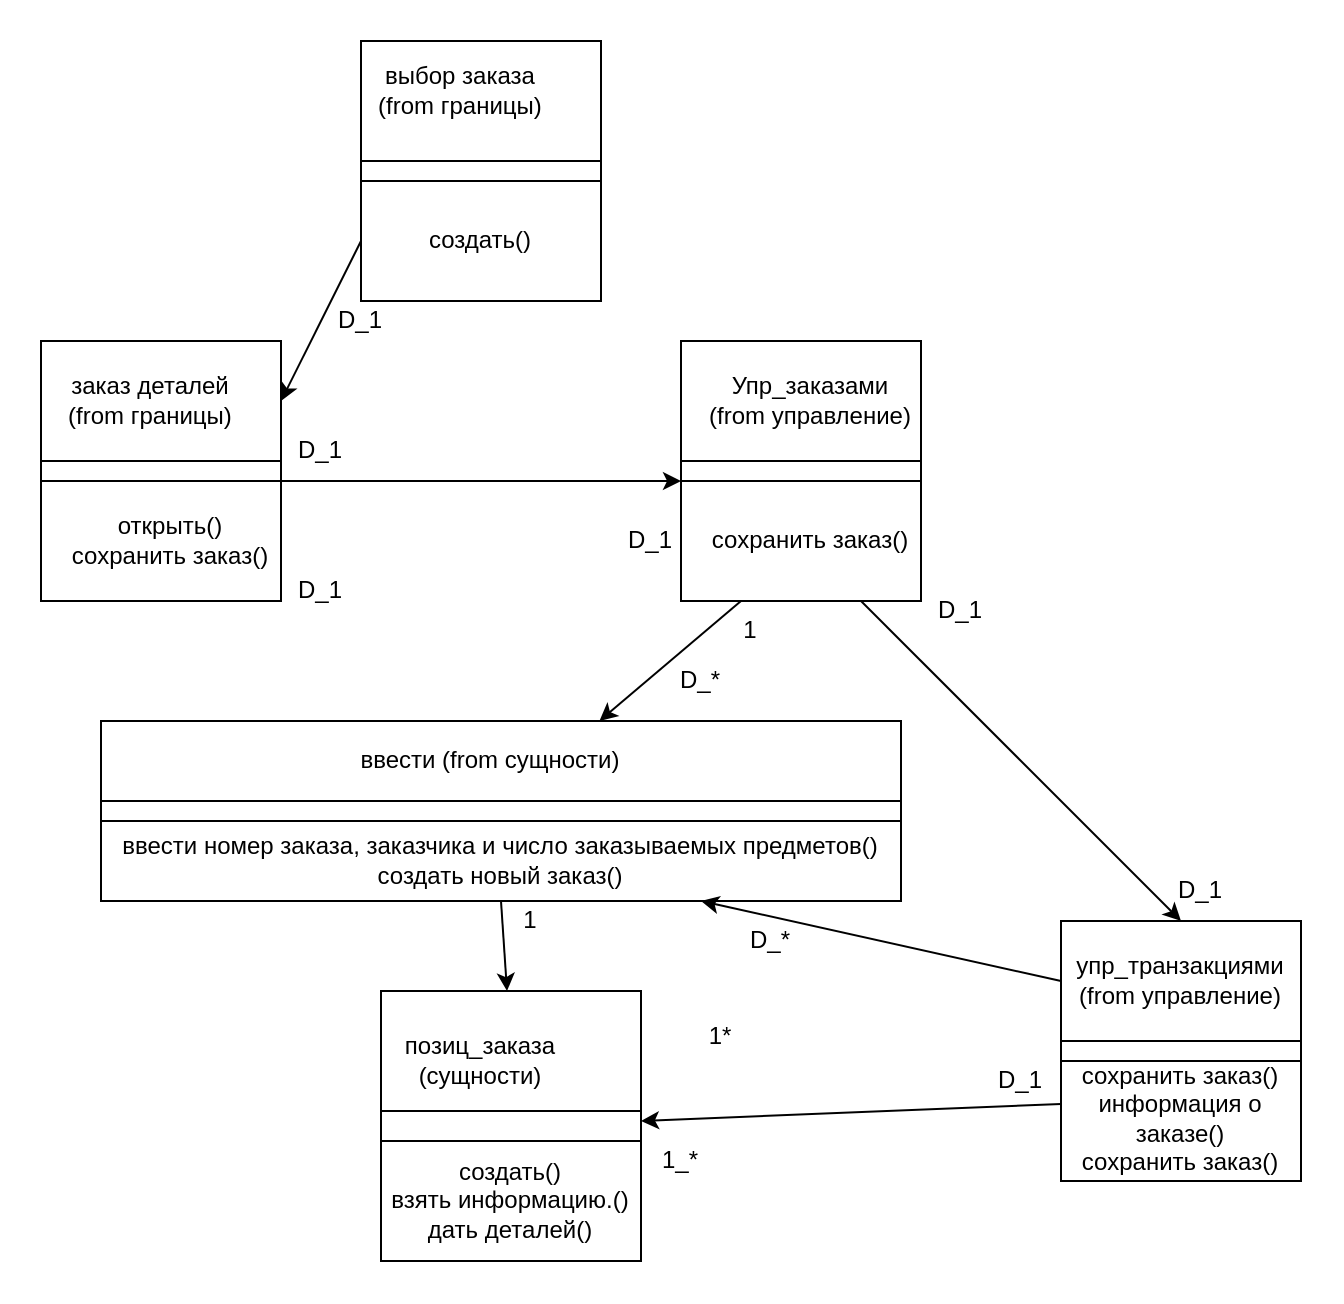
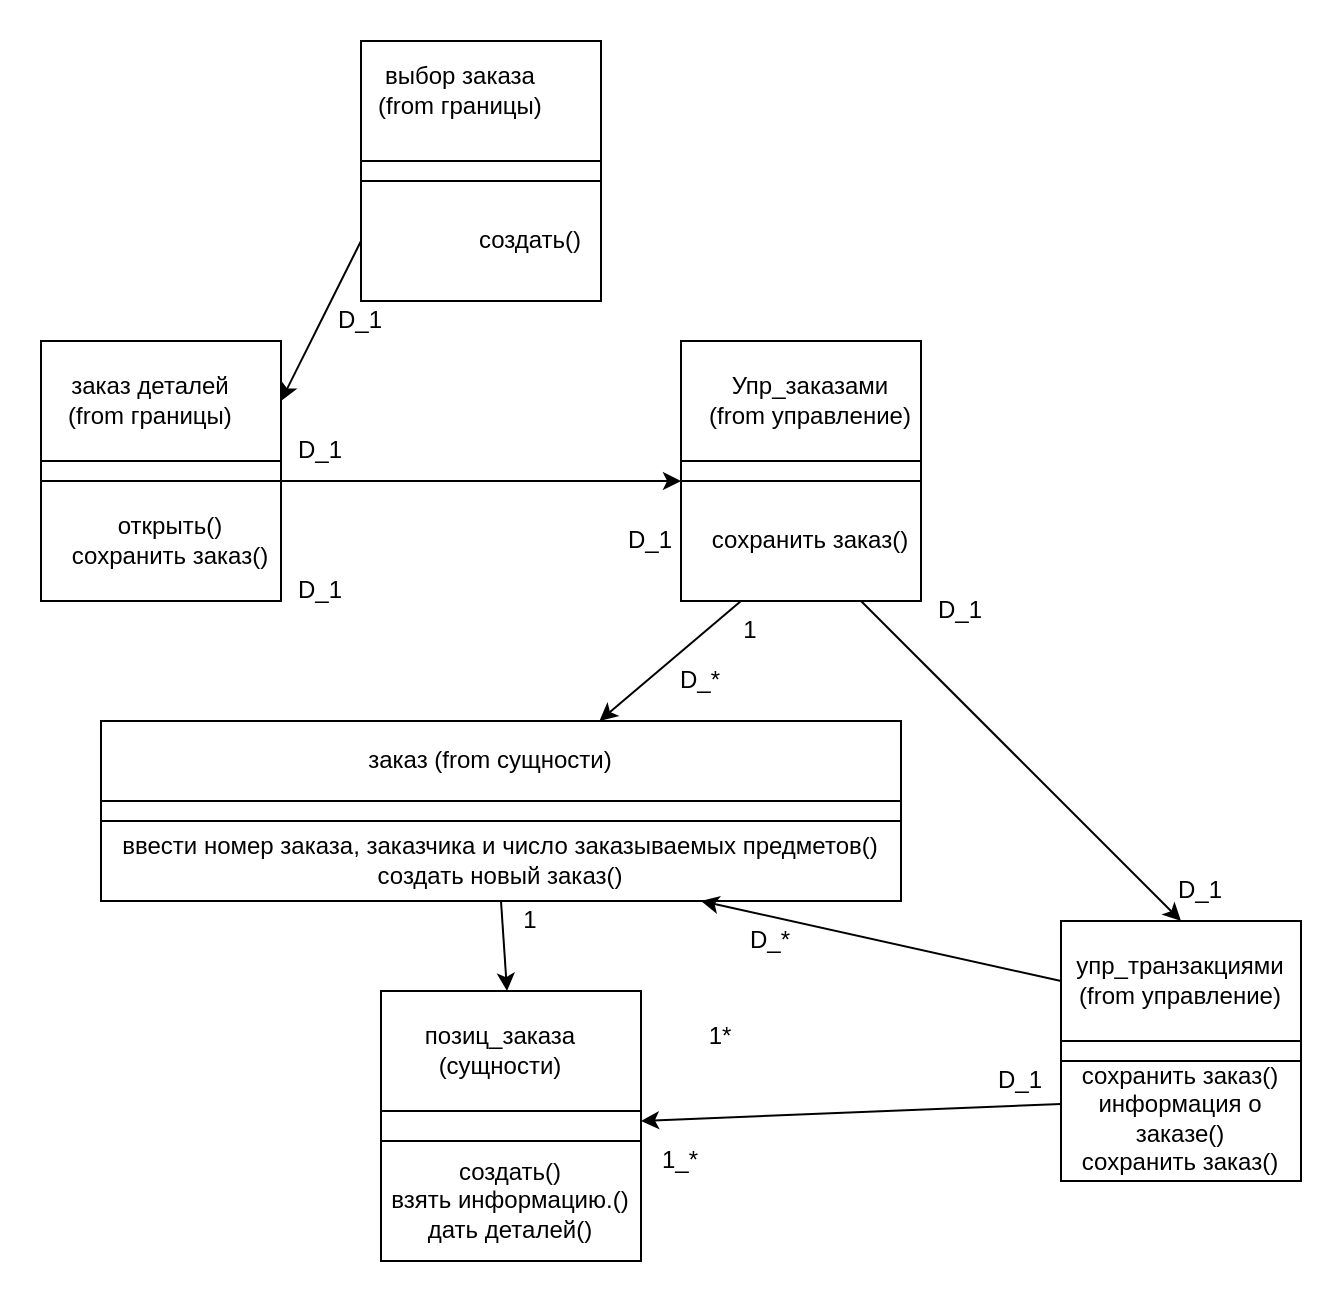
(481, 241) -> (531, 241)
(491, 761) -> (491, 761)
(481, 1061) -> (501, 1051)
